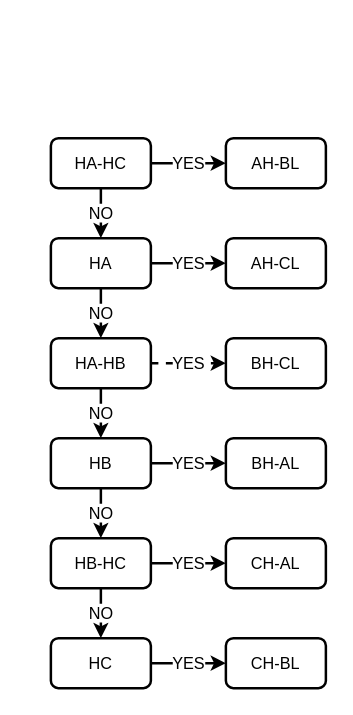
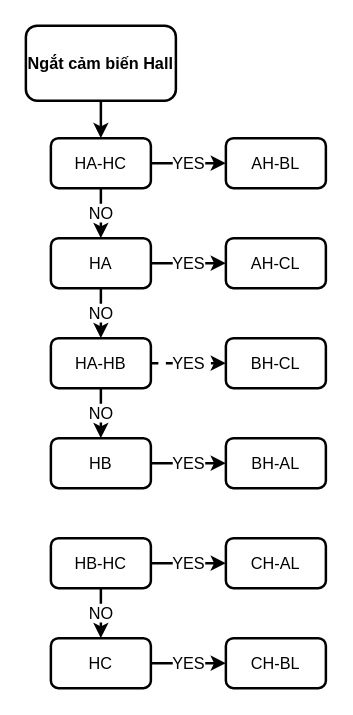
none -> (101, 63)
none -> (101, 114)
(101, 507) -> none
